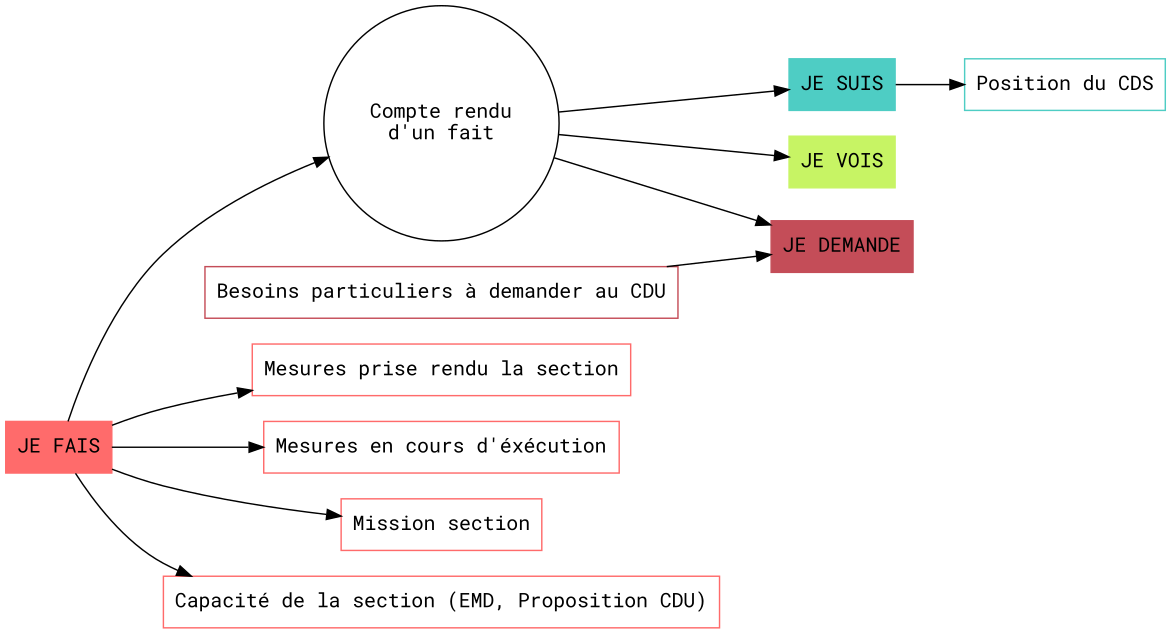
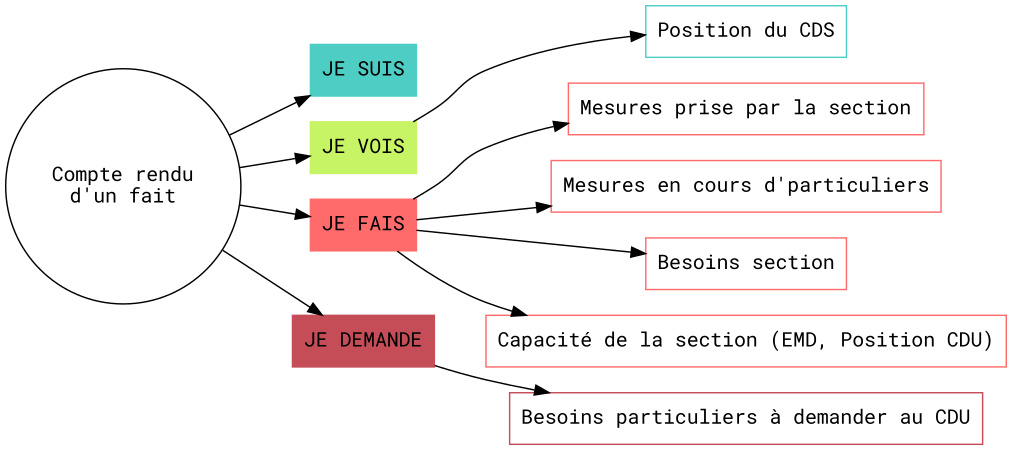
(923, 85) -> (514, 60)
(158, 260) -> (268, 210)
(712, 261) -> (484, 379)
(441, 370) -> (746, 109)
(441, 447) -> (746, 186)
(441, 525) -> (746, 264)
(441, 602) -> (746, 341)
